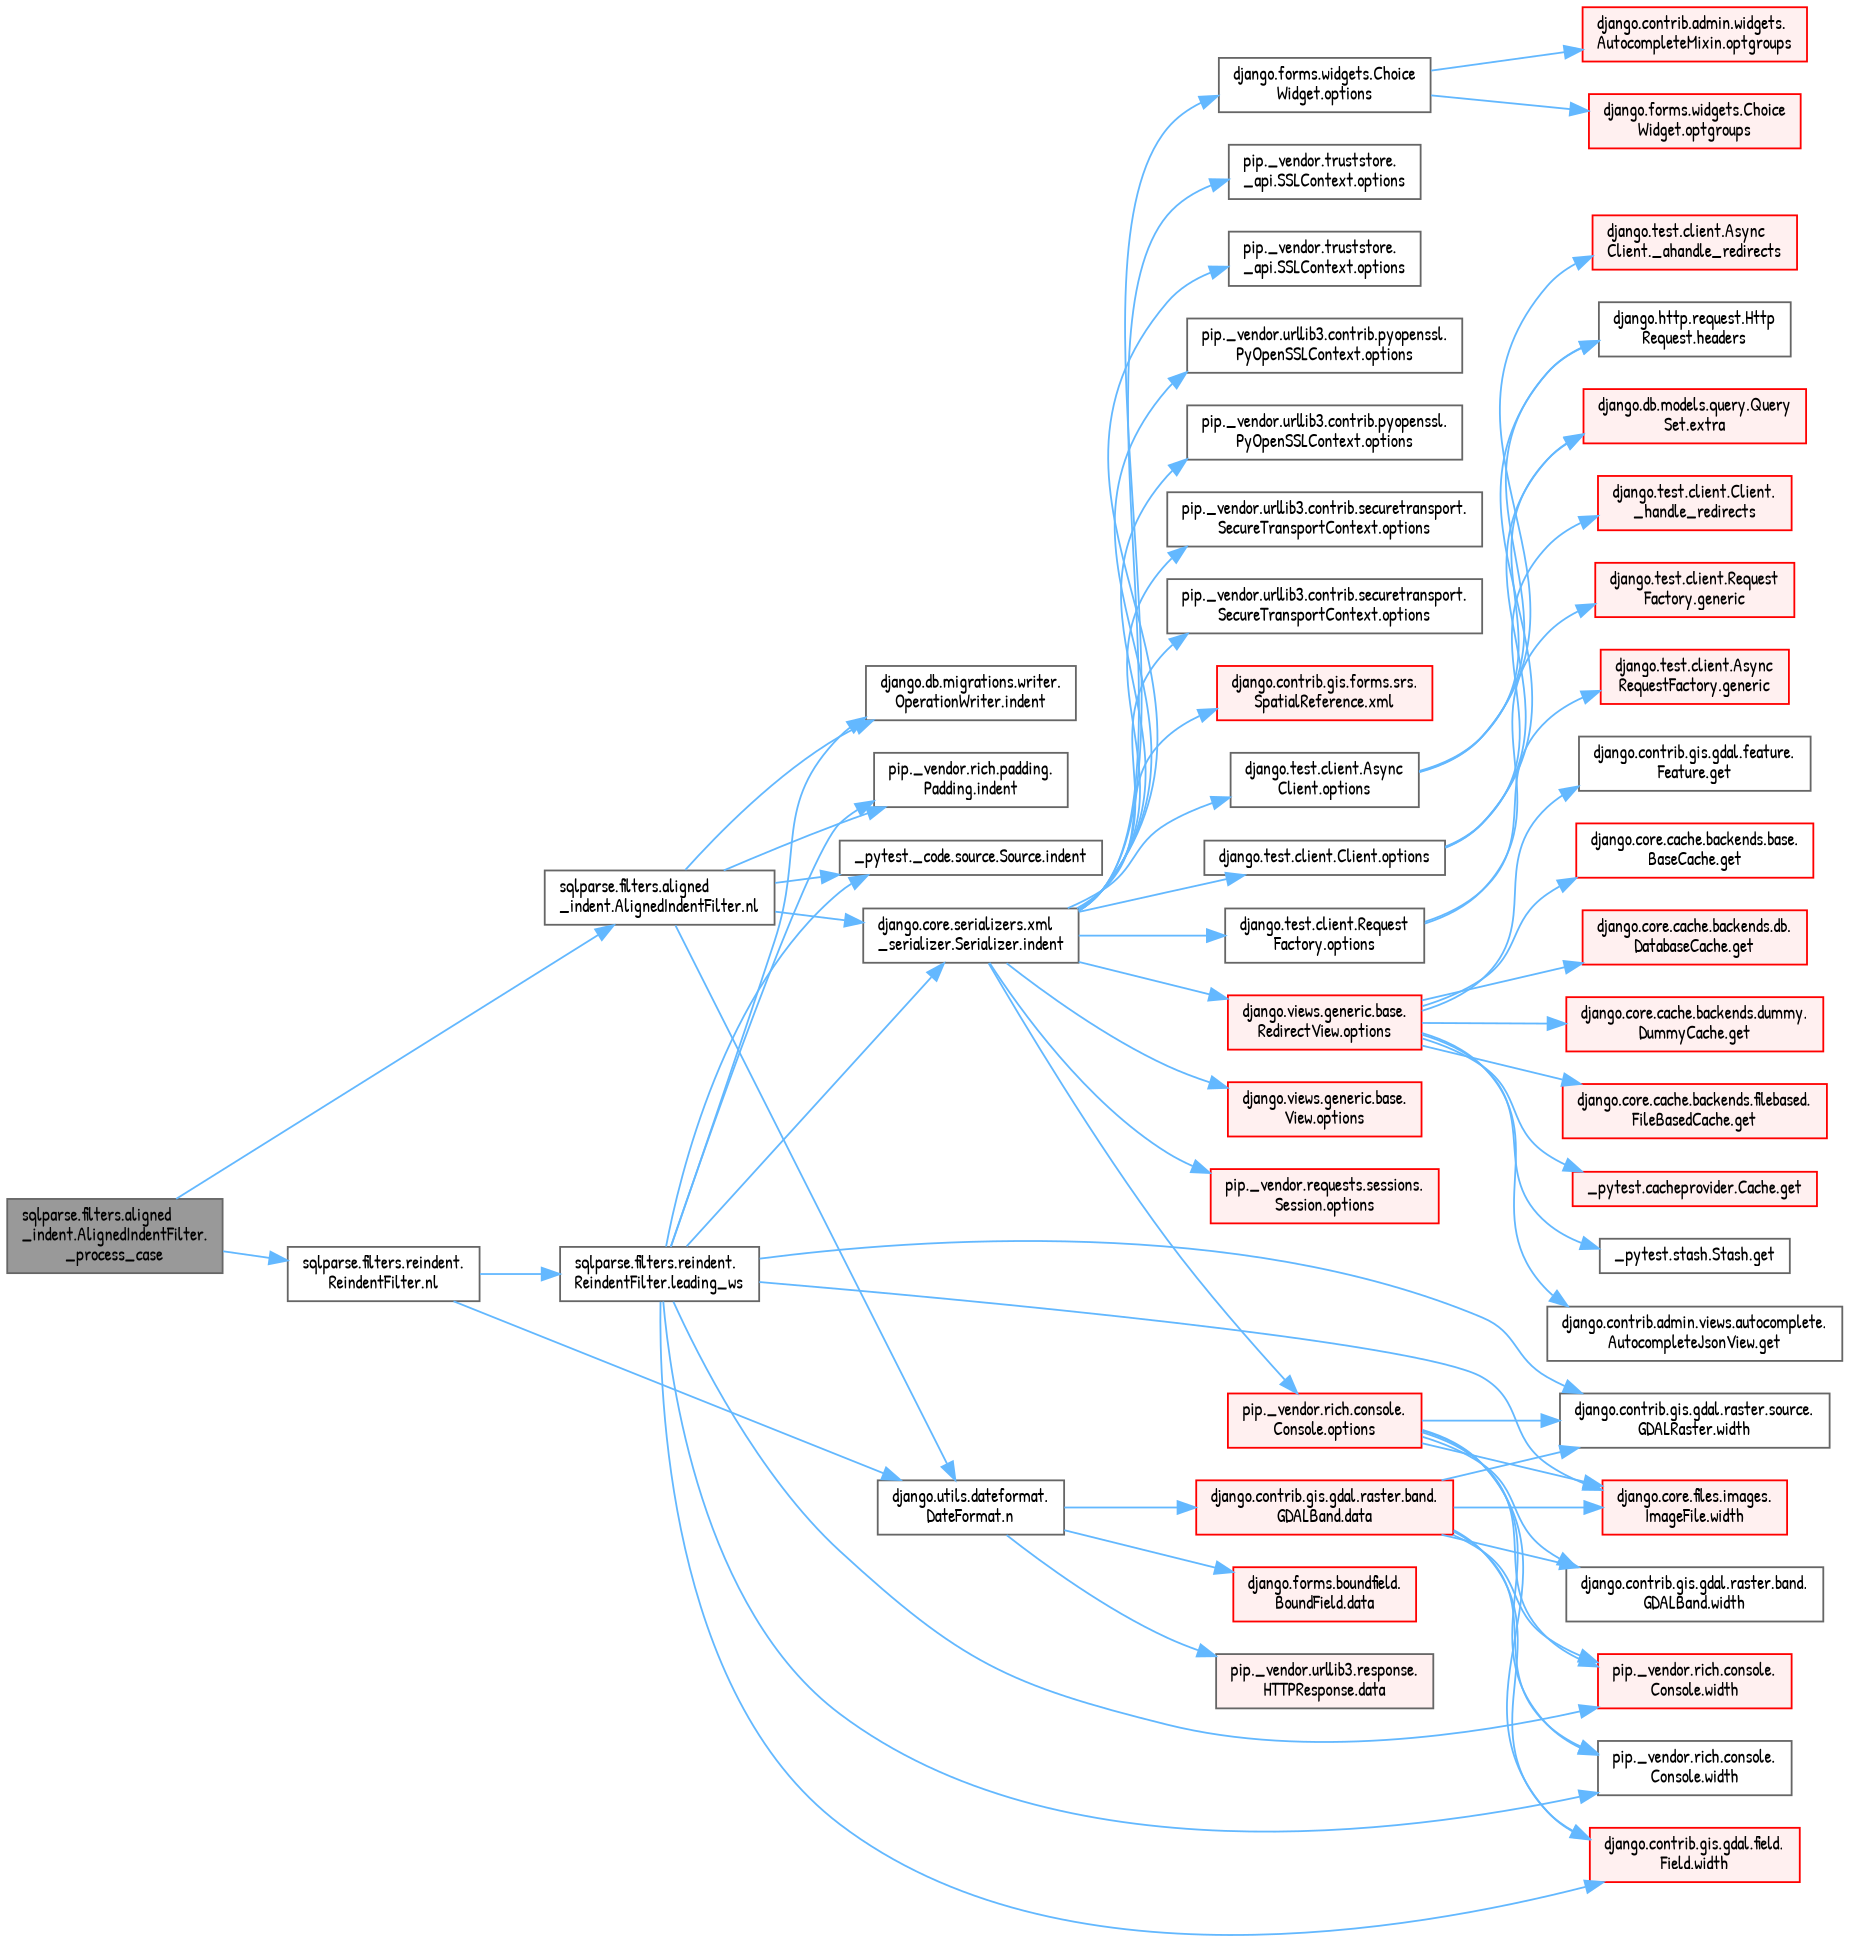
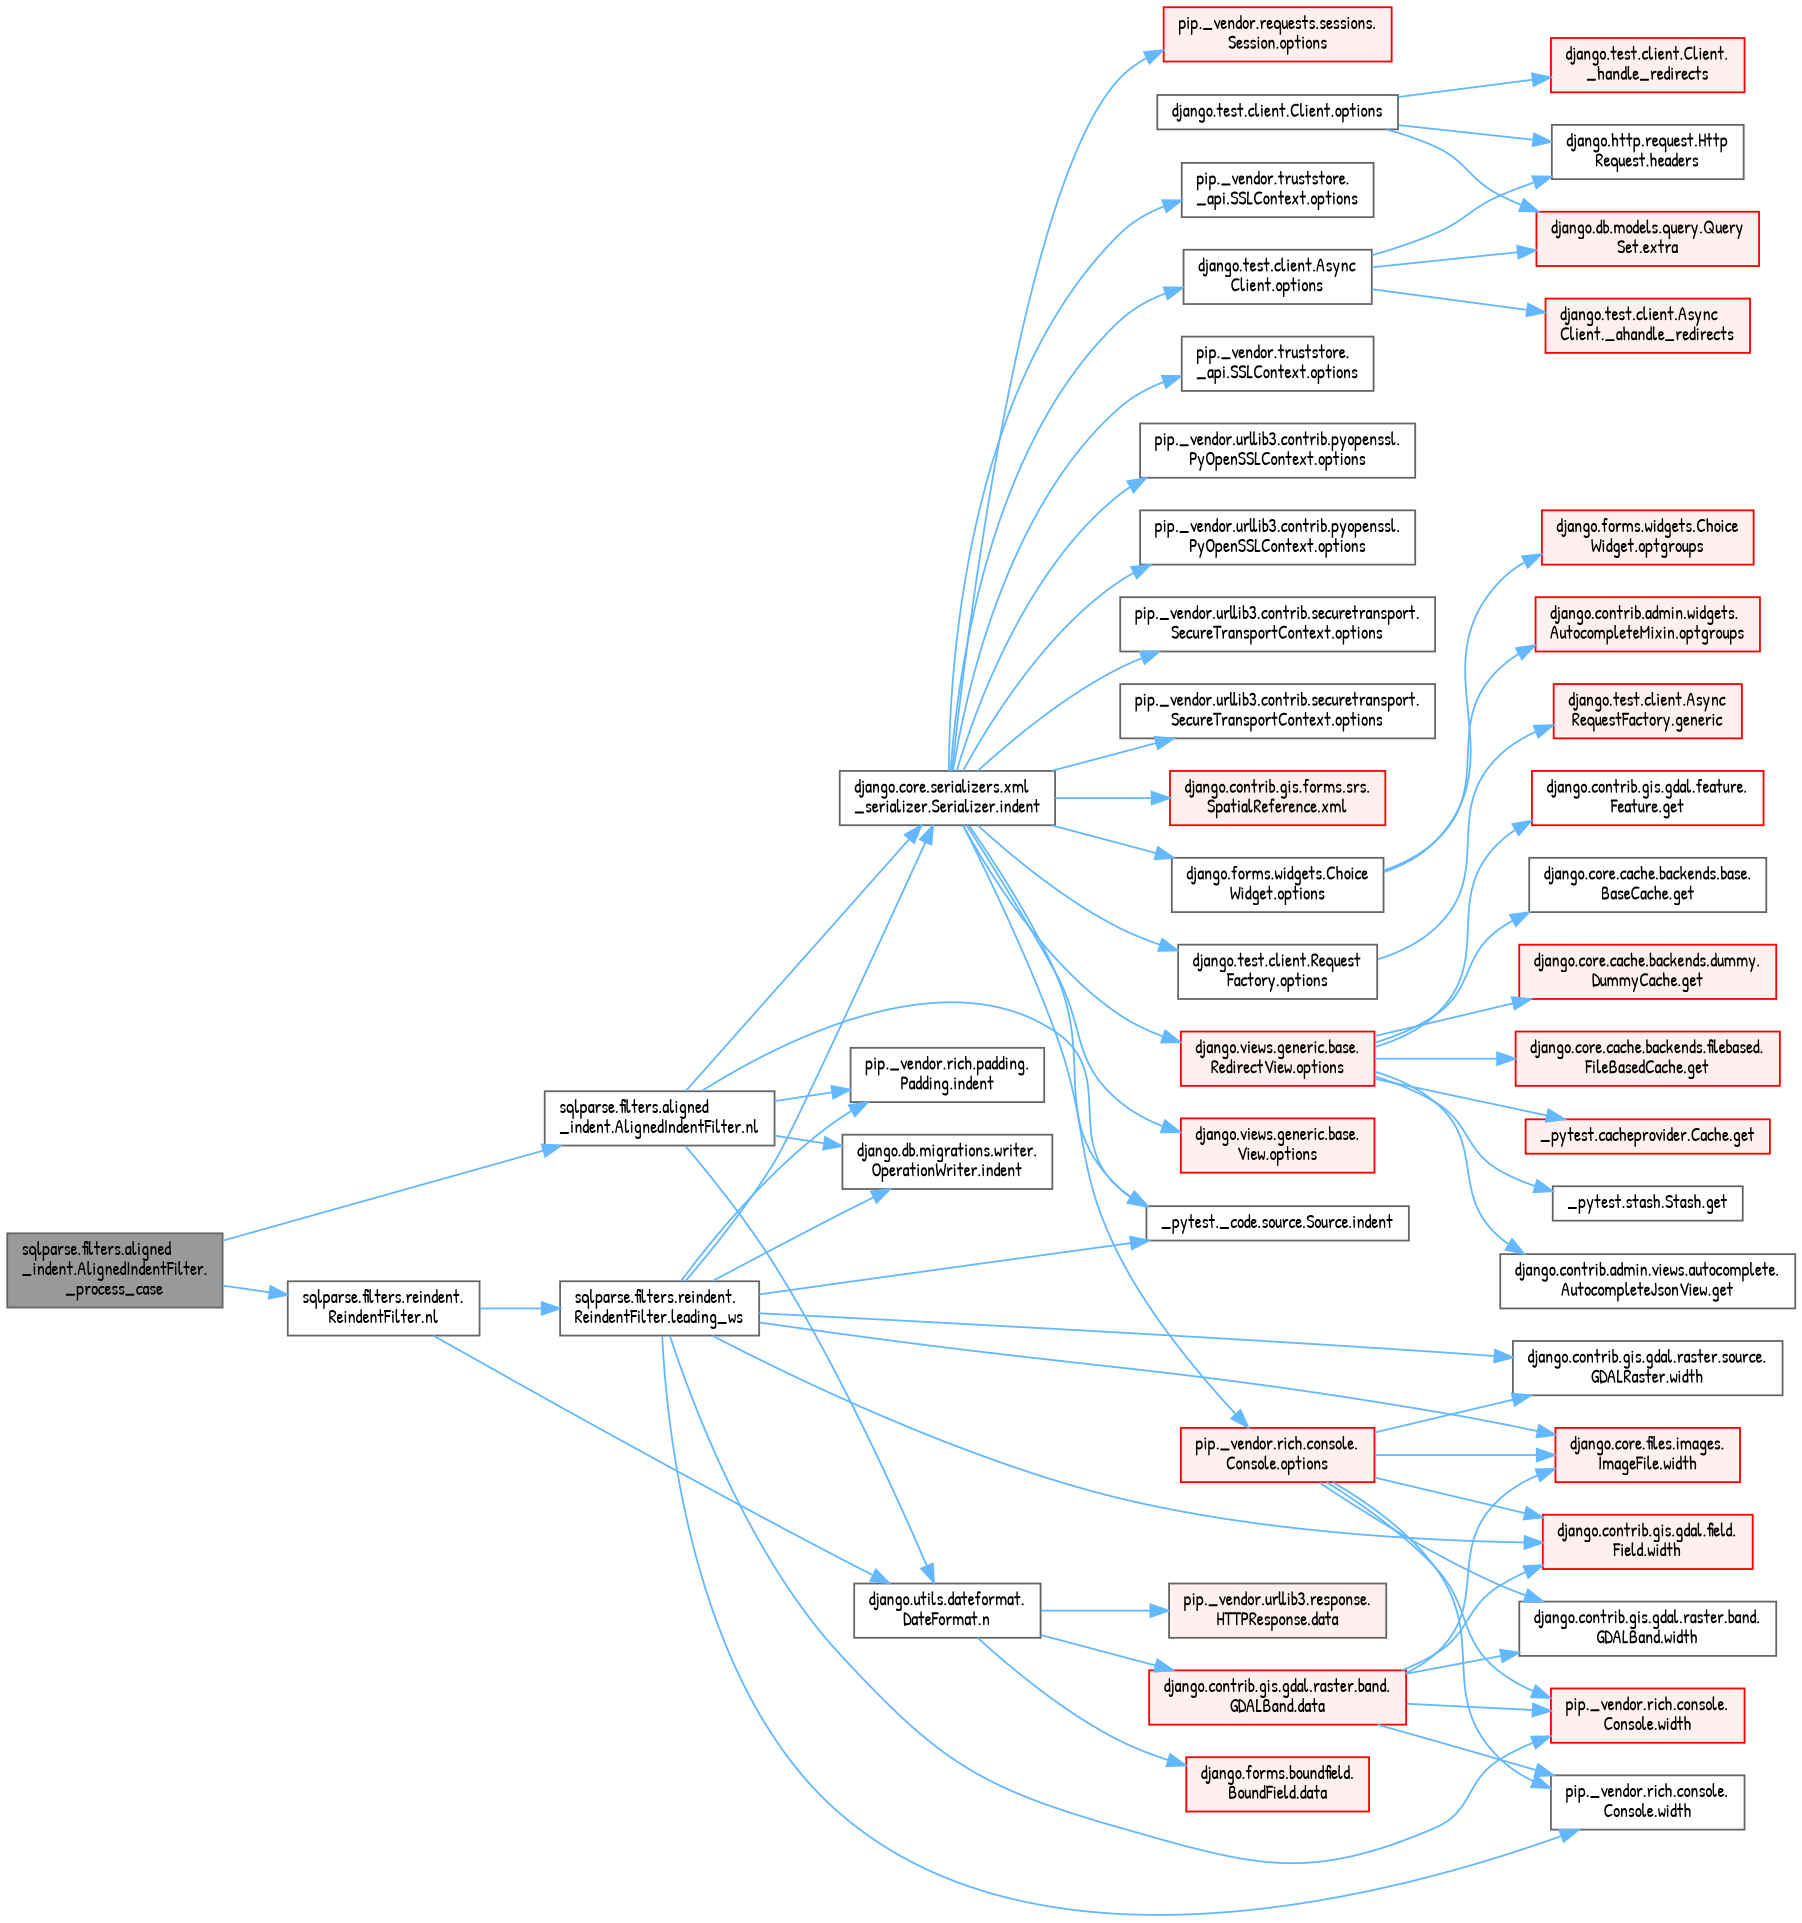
(1695, 590) -> none
(1695, 764) -> (1648, 798)
(1695, 851) -> (1648, 885)
(1153, 895) -> (1067, 1008)
(1695, 937) -> none
(1474, 1473) -> none
